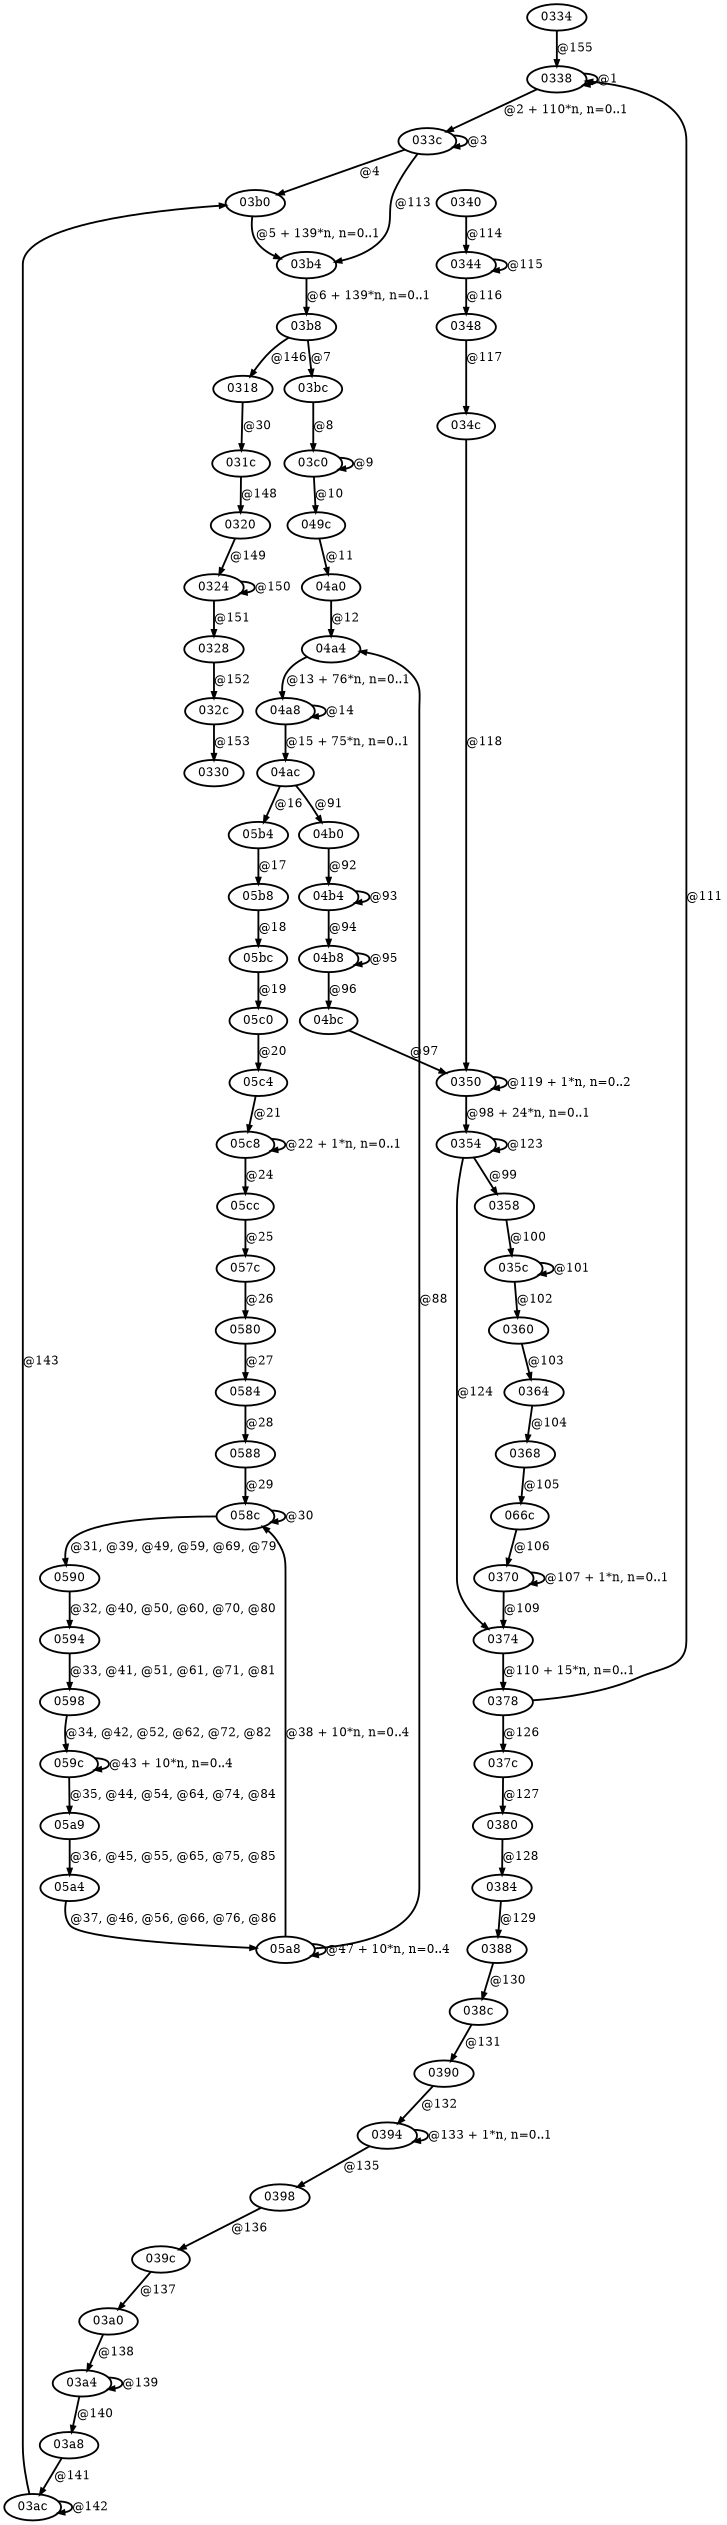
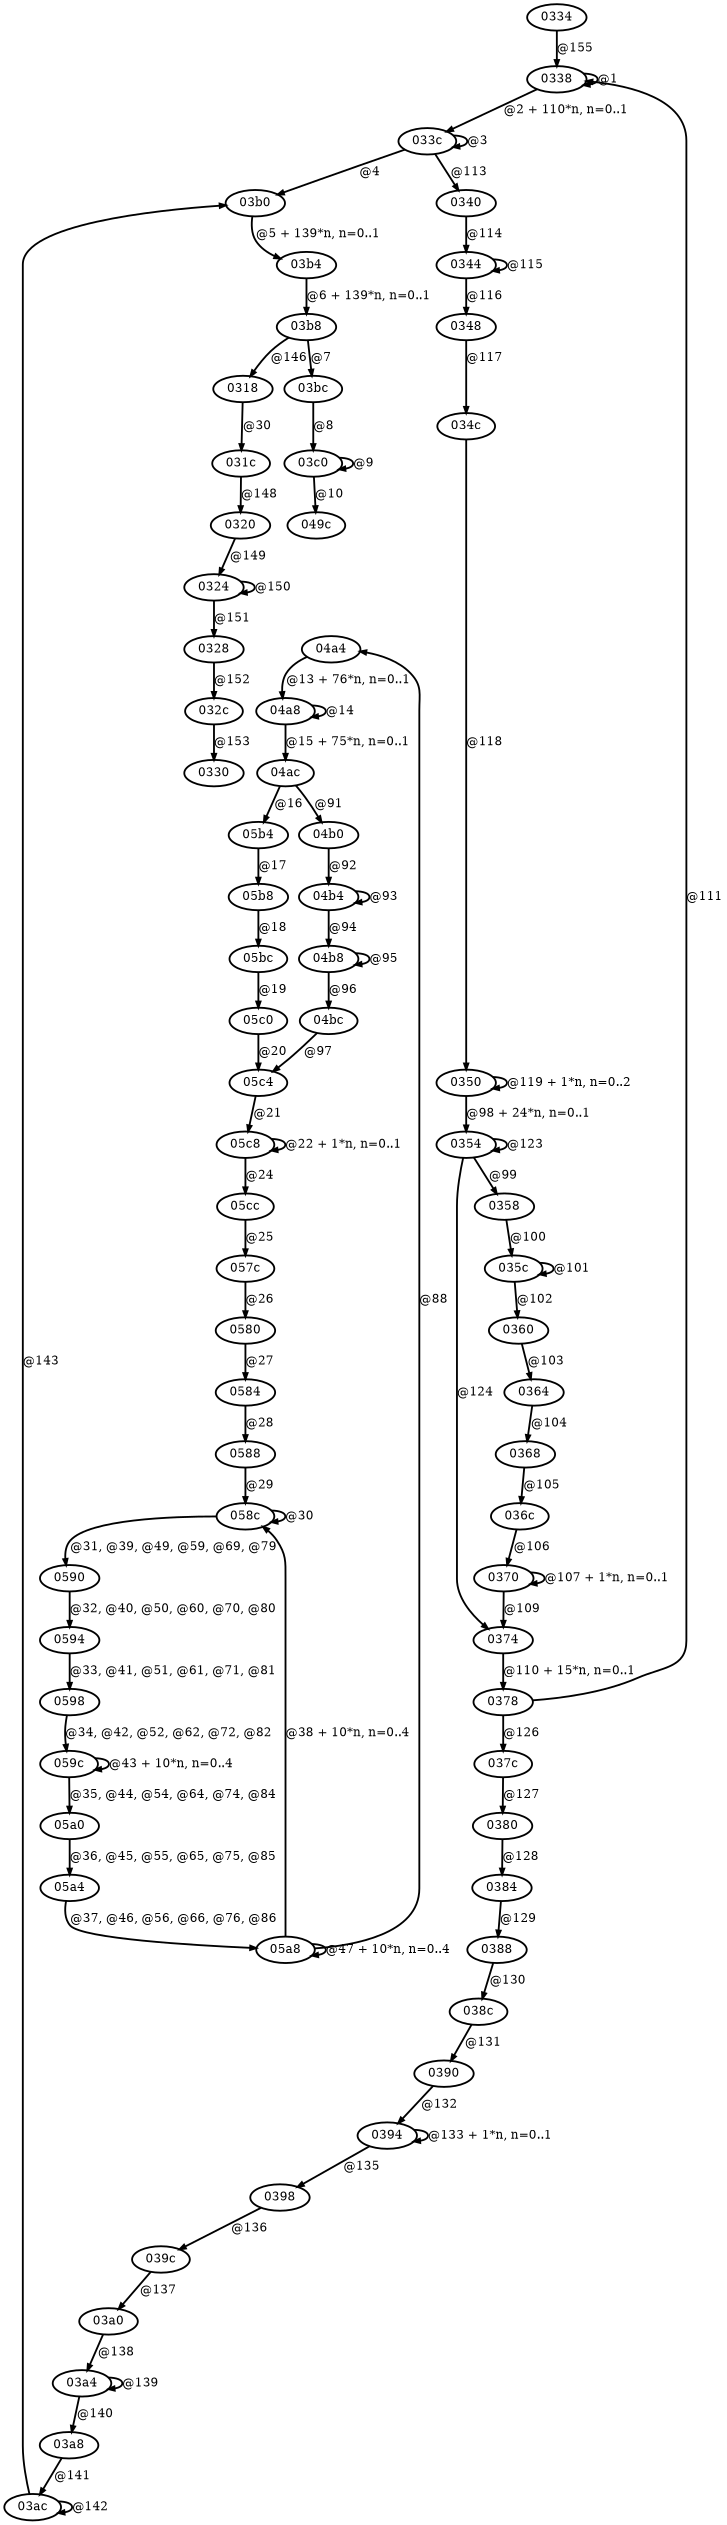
(390, 217) -> (445, 169)
(331, 587) -> none
(394, 1050) -> (298, 1051)
(520, 1516) -> (520, 1516)
(70, 1826) -> (70, 1826)
